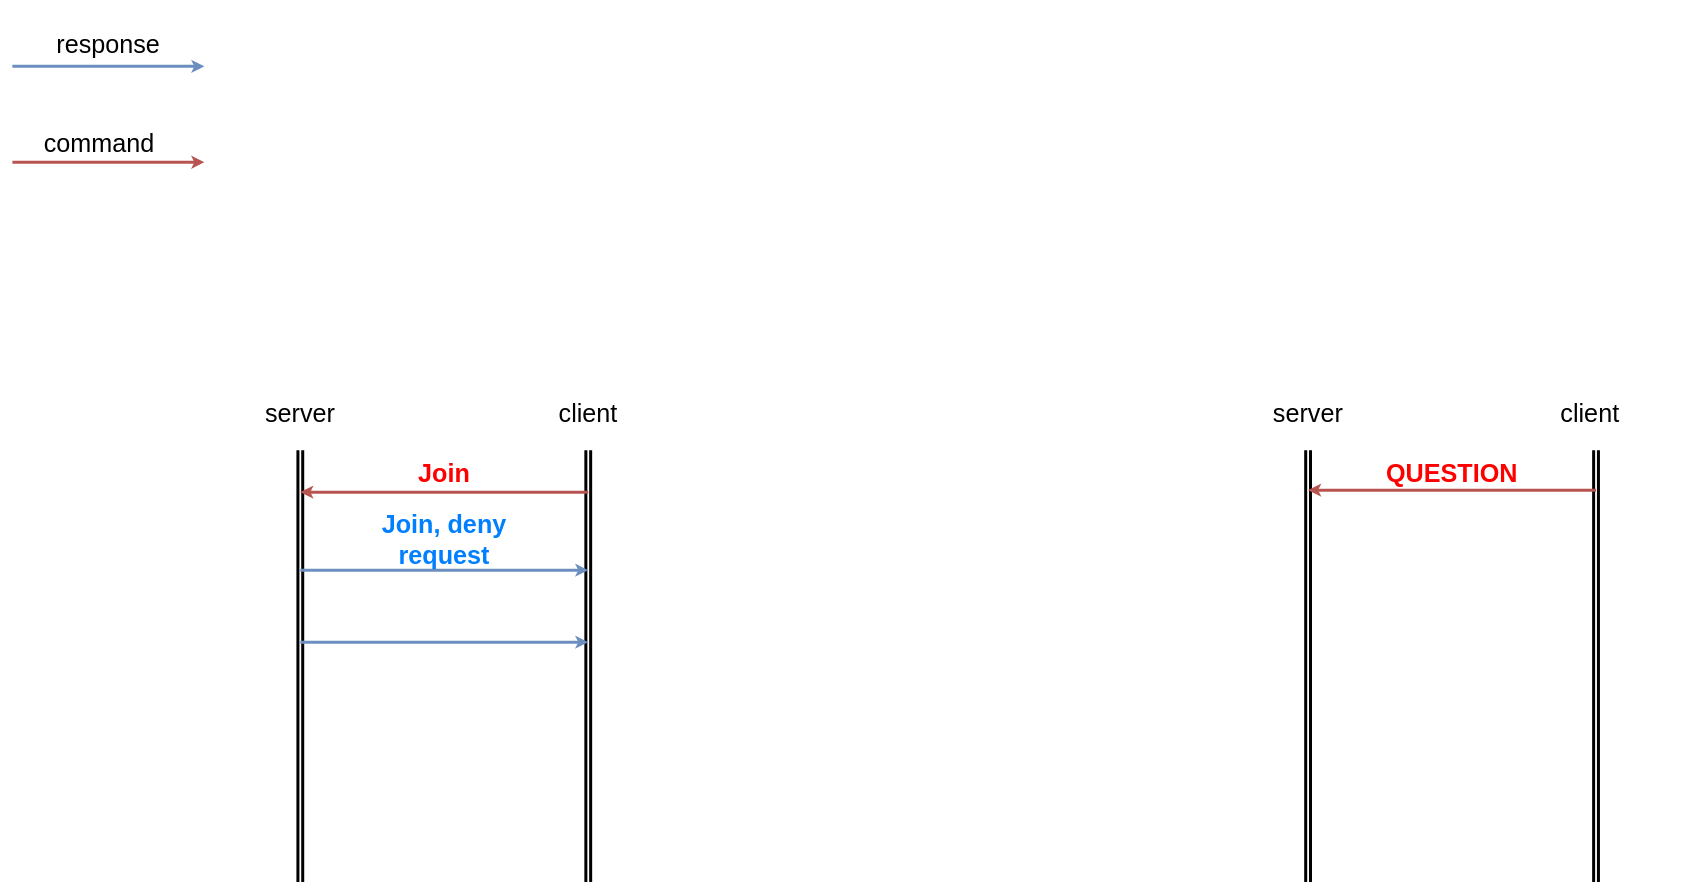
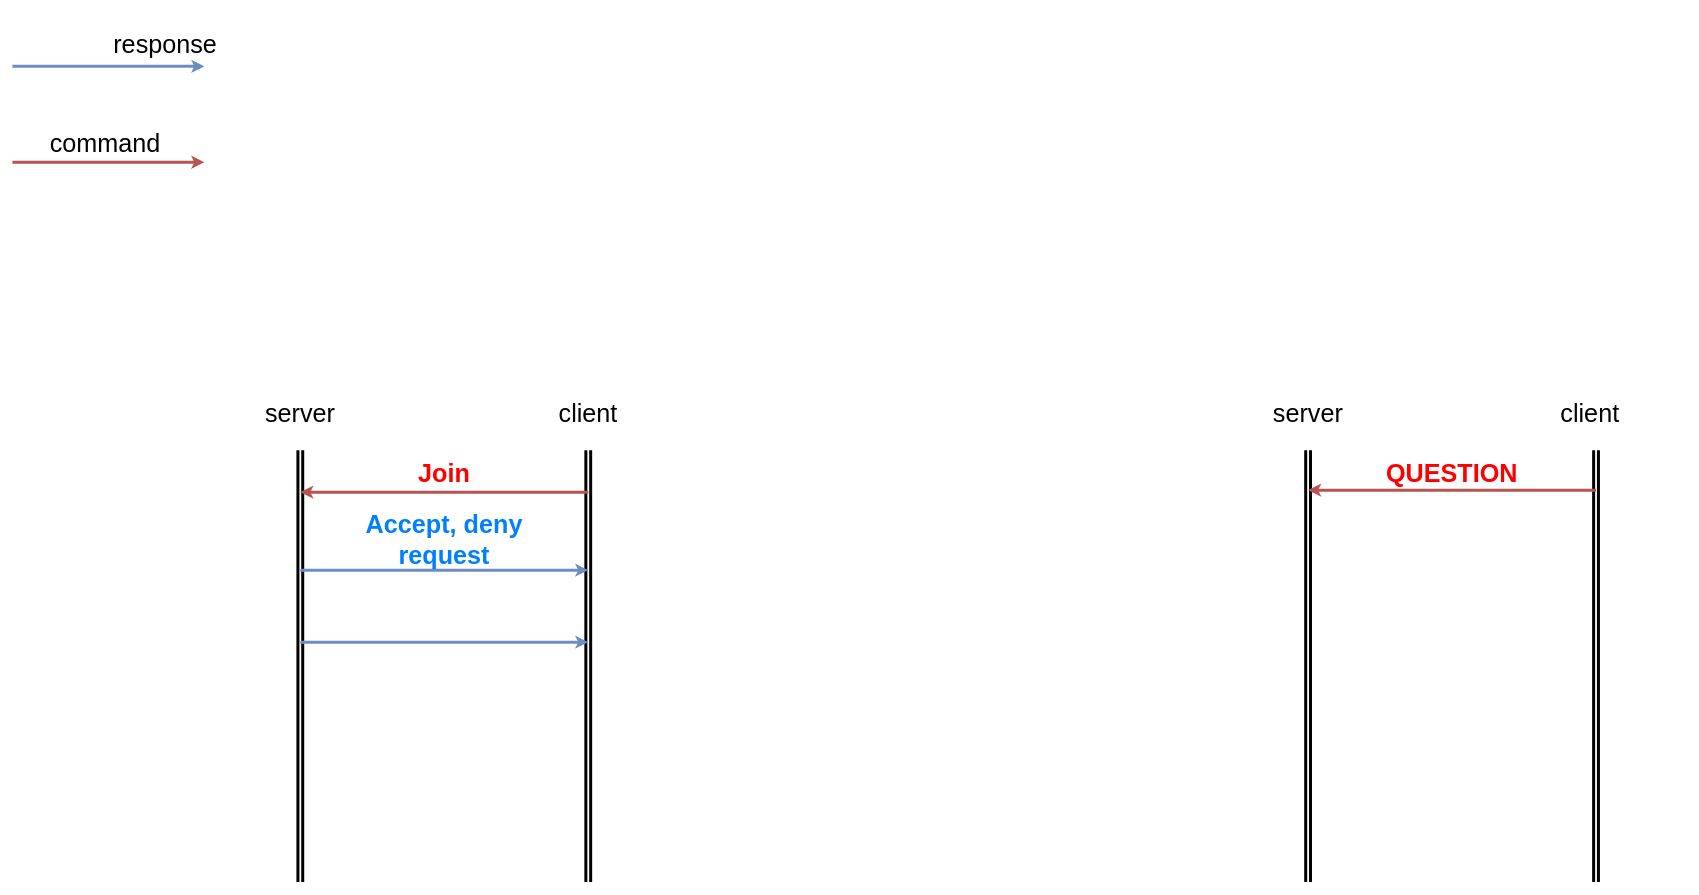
(108, 45) -> (165, 45)
(99, 144) -> (105, 144)
(444, 540) -> (444, 540)
